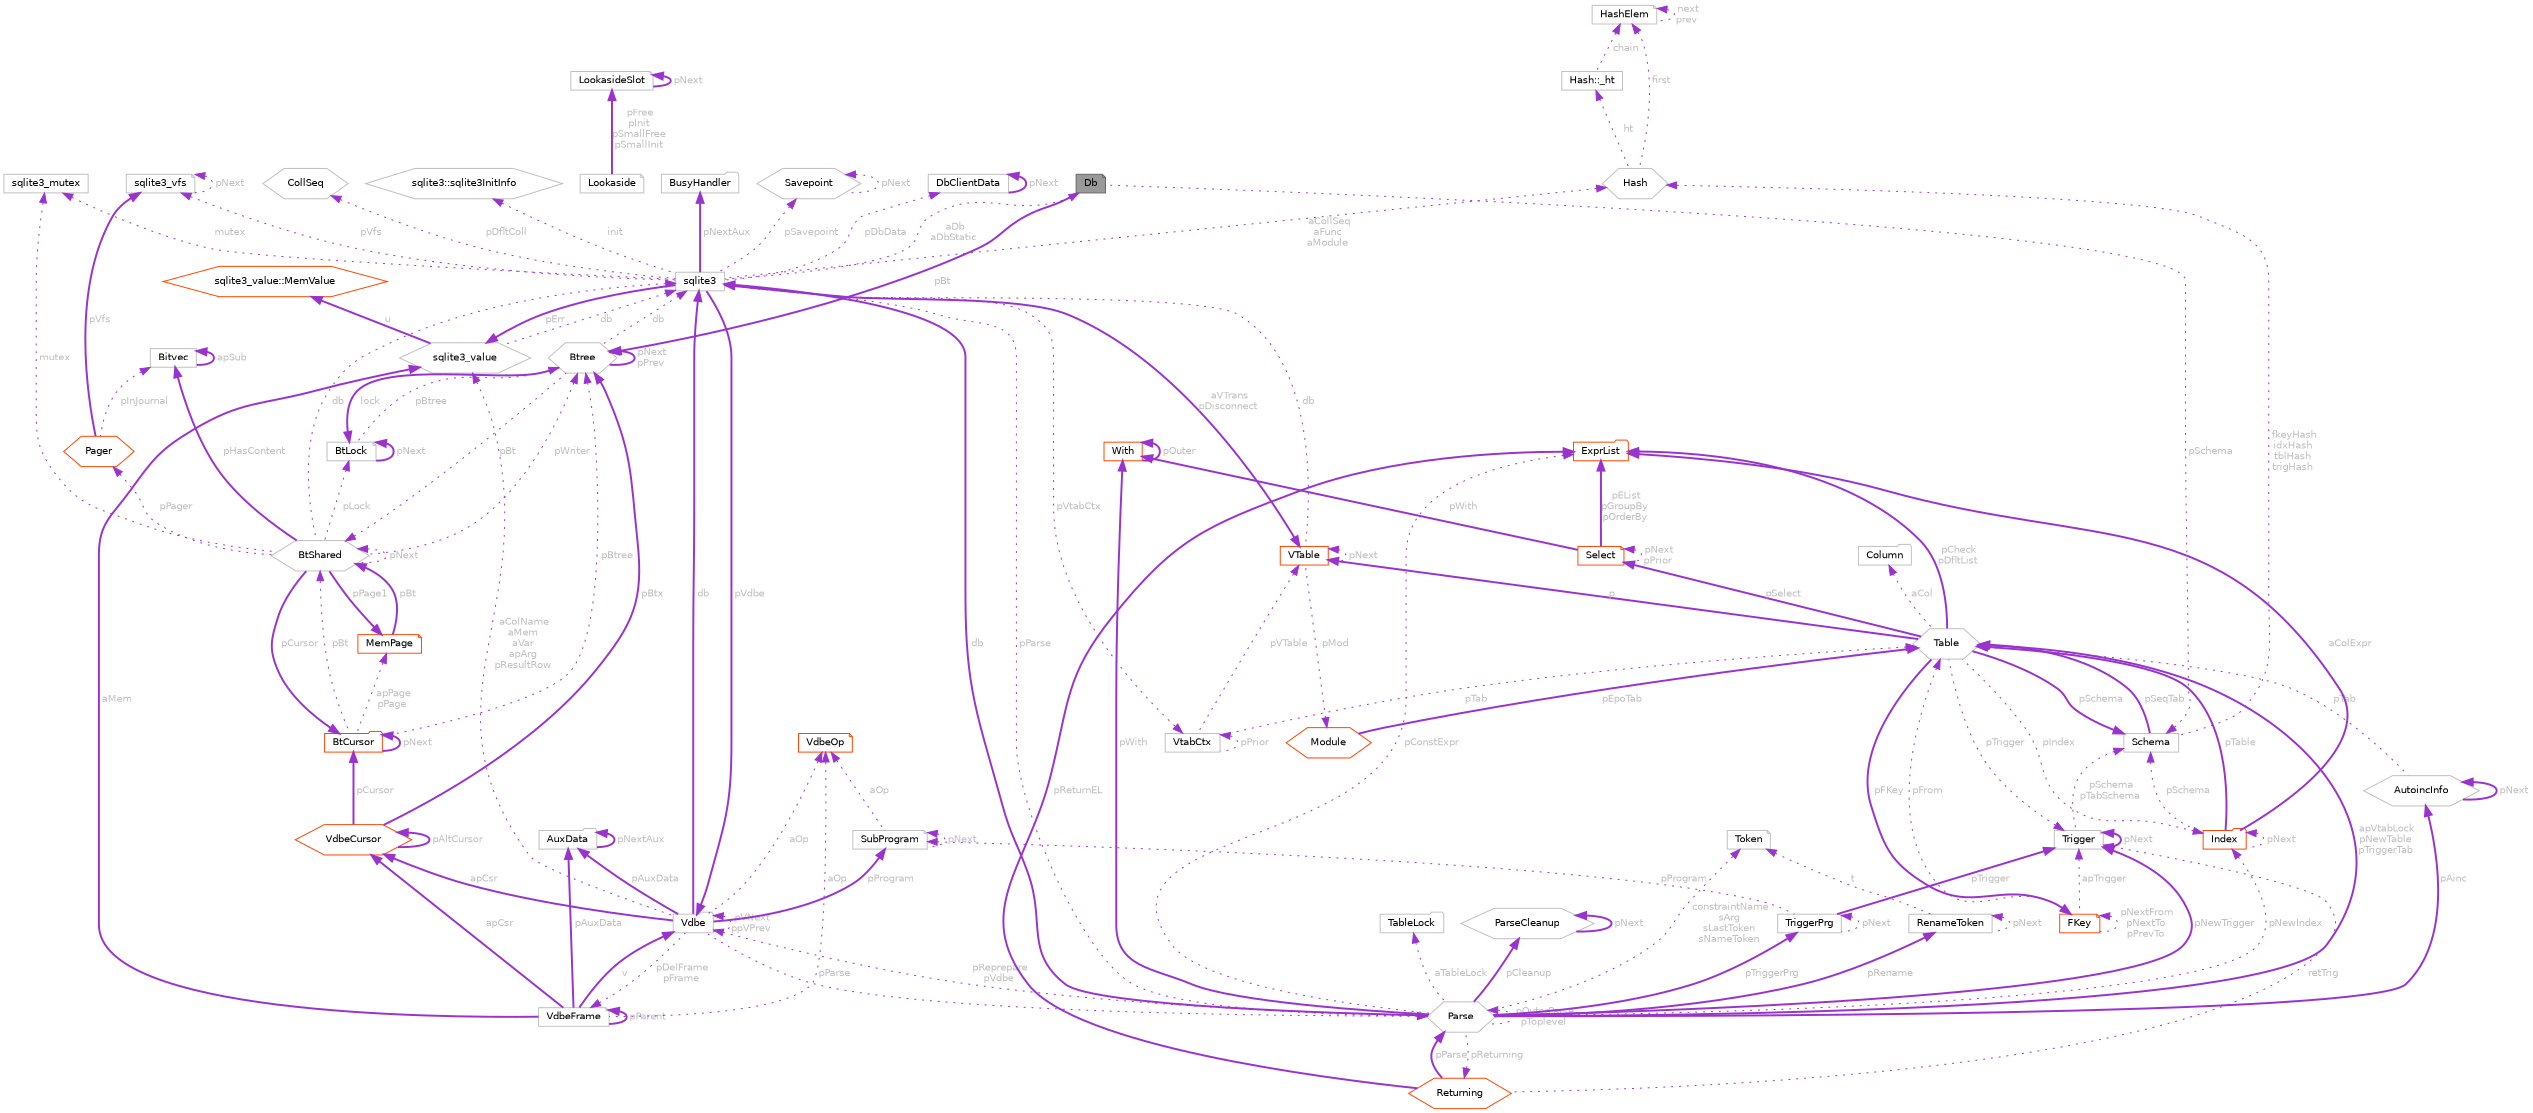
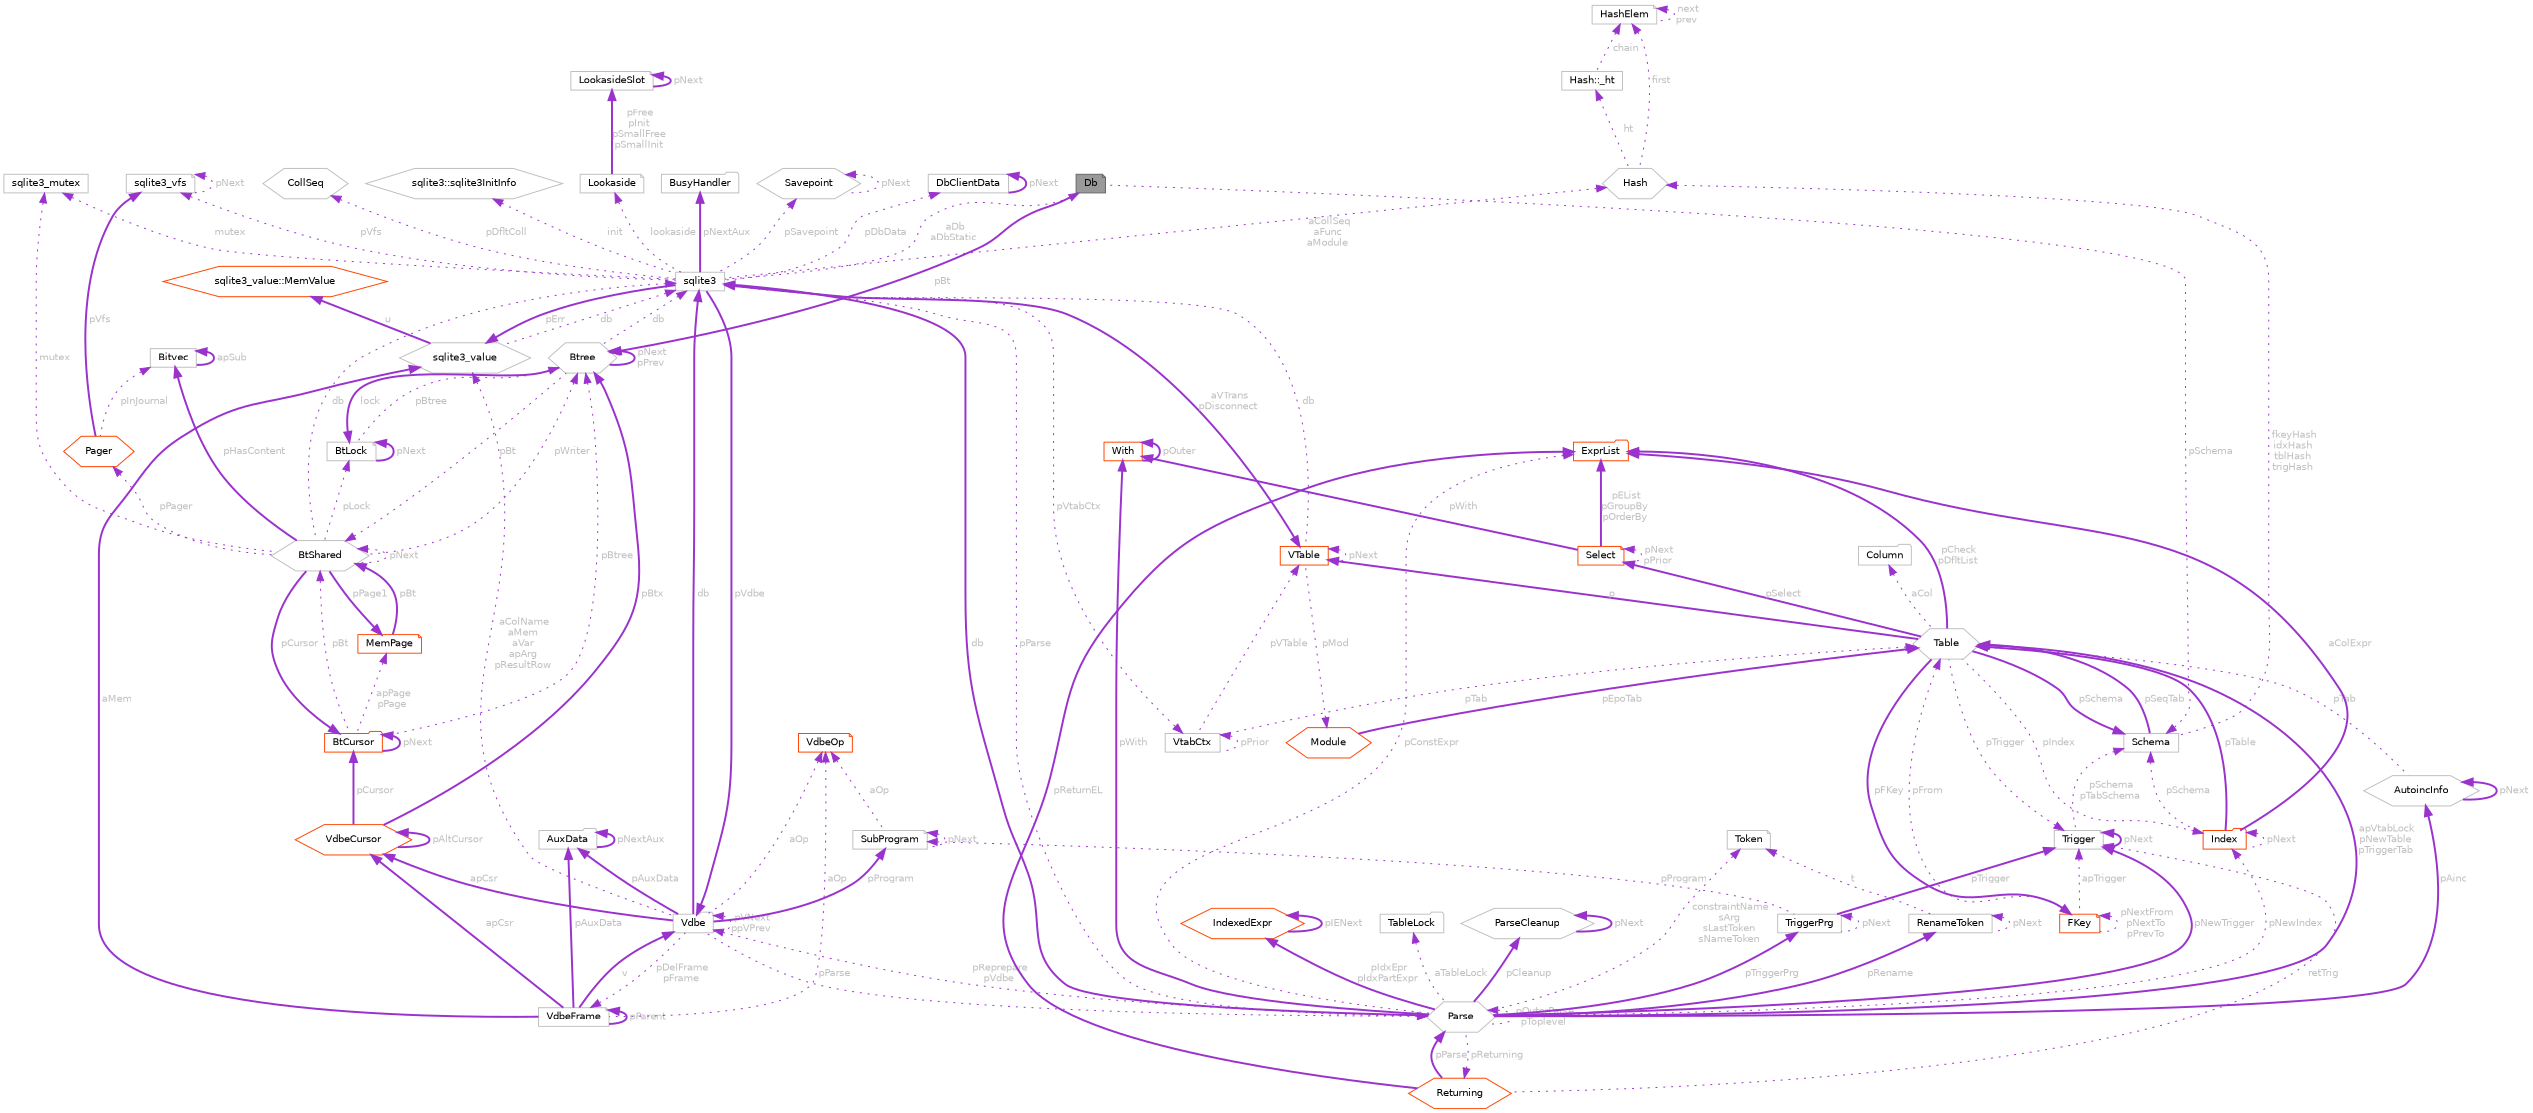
none -> (643, 244)
none -> (1243, 924)
